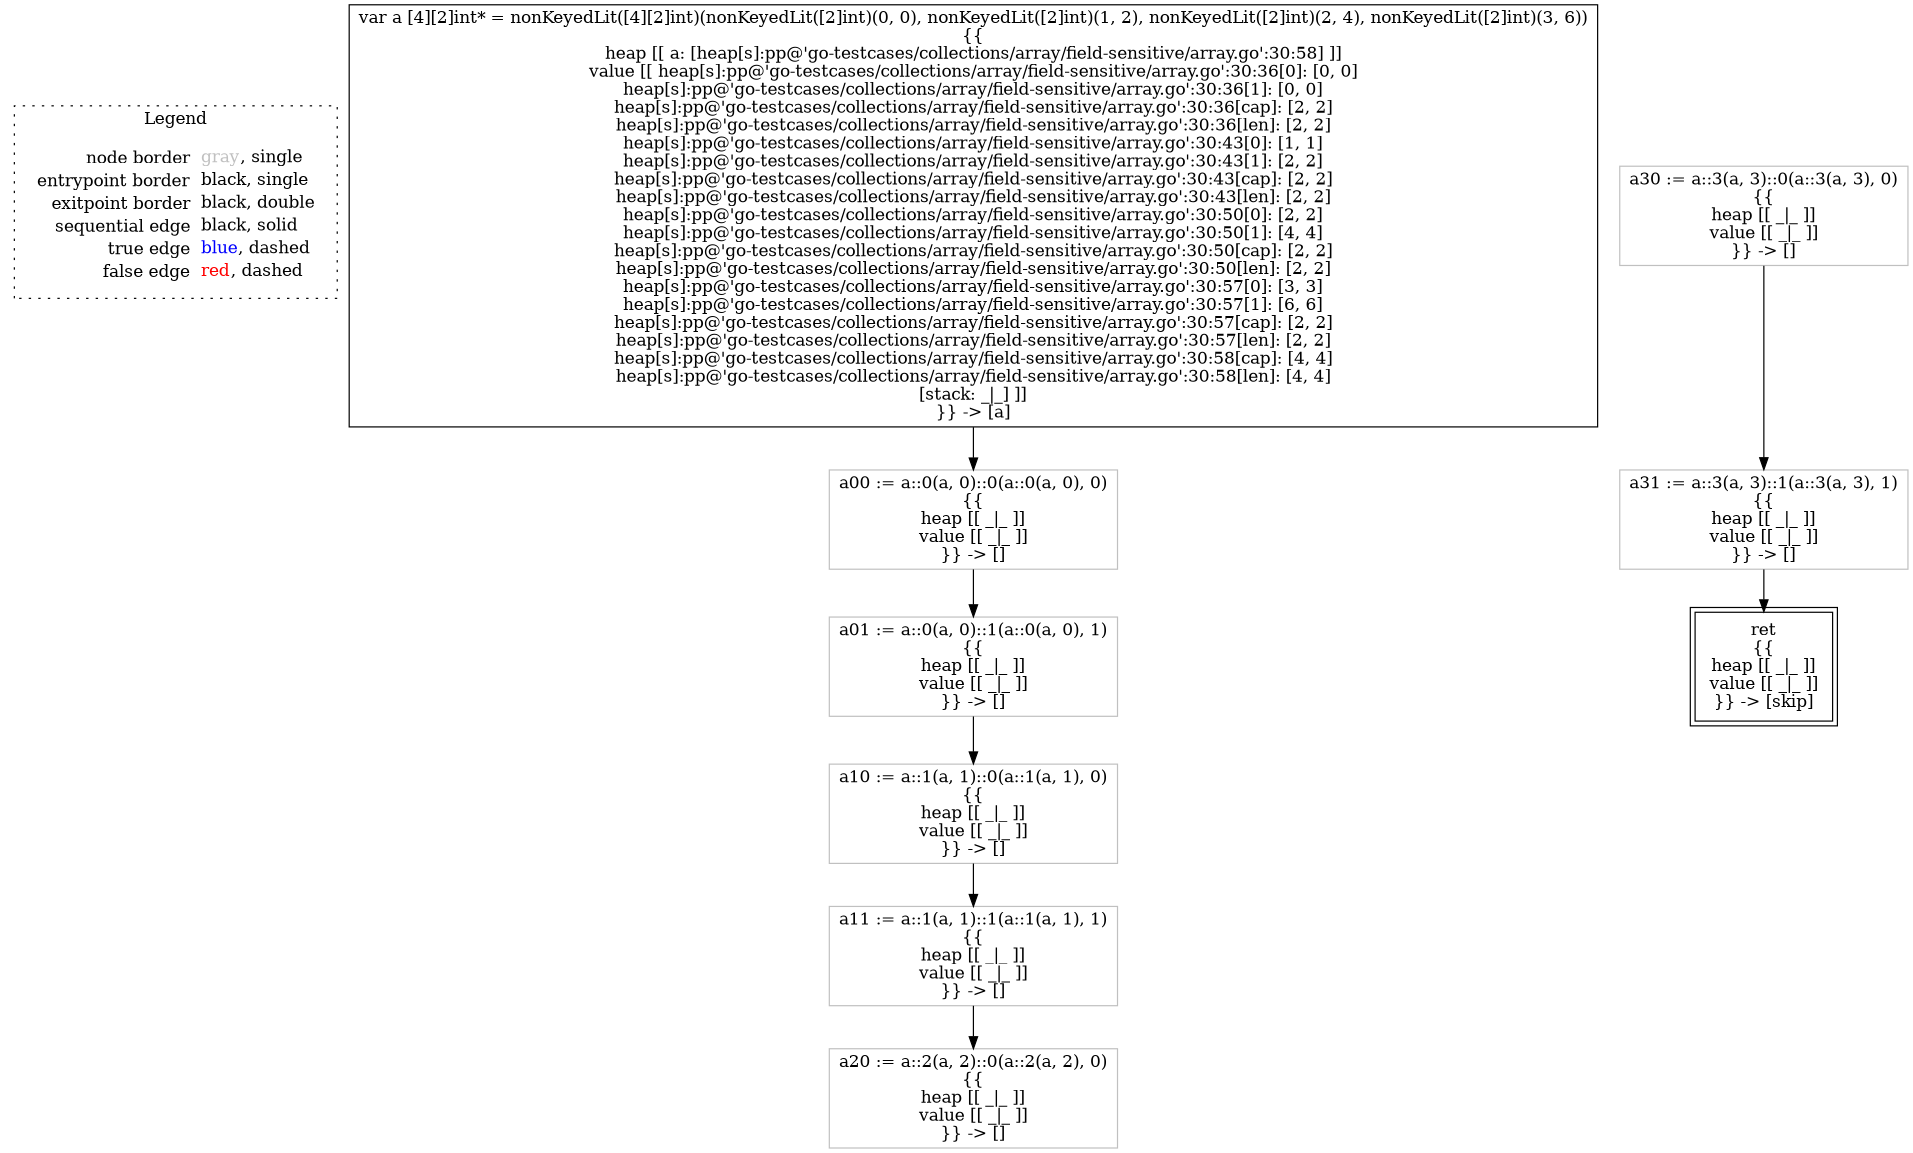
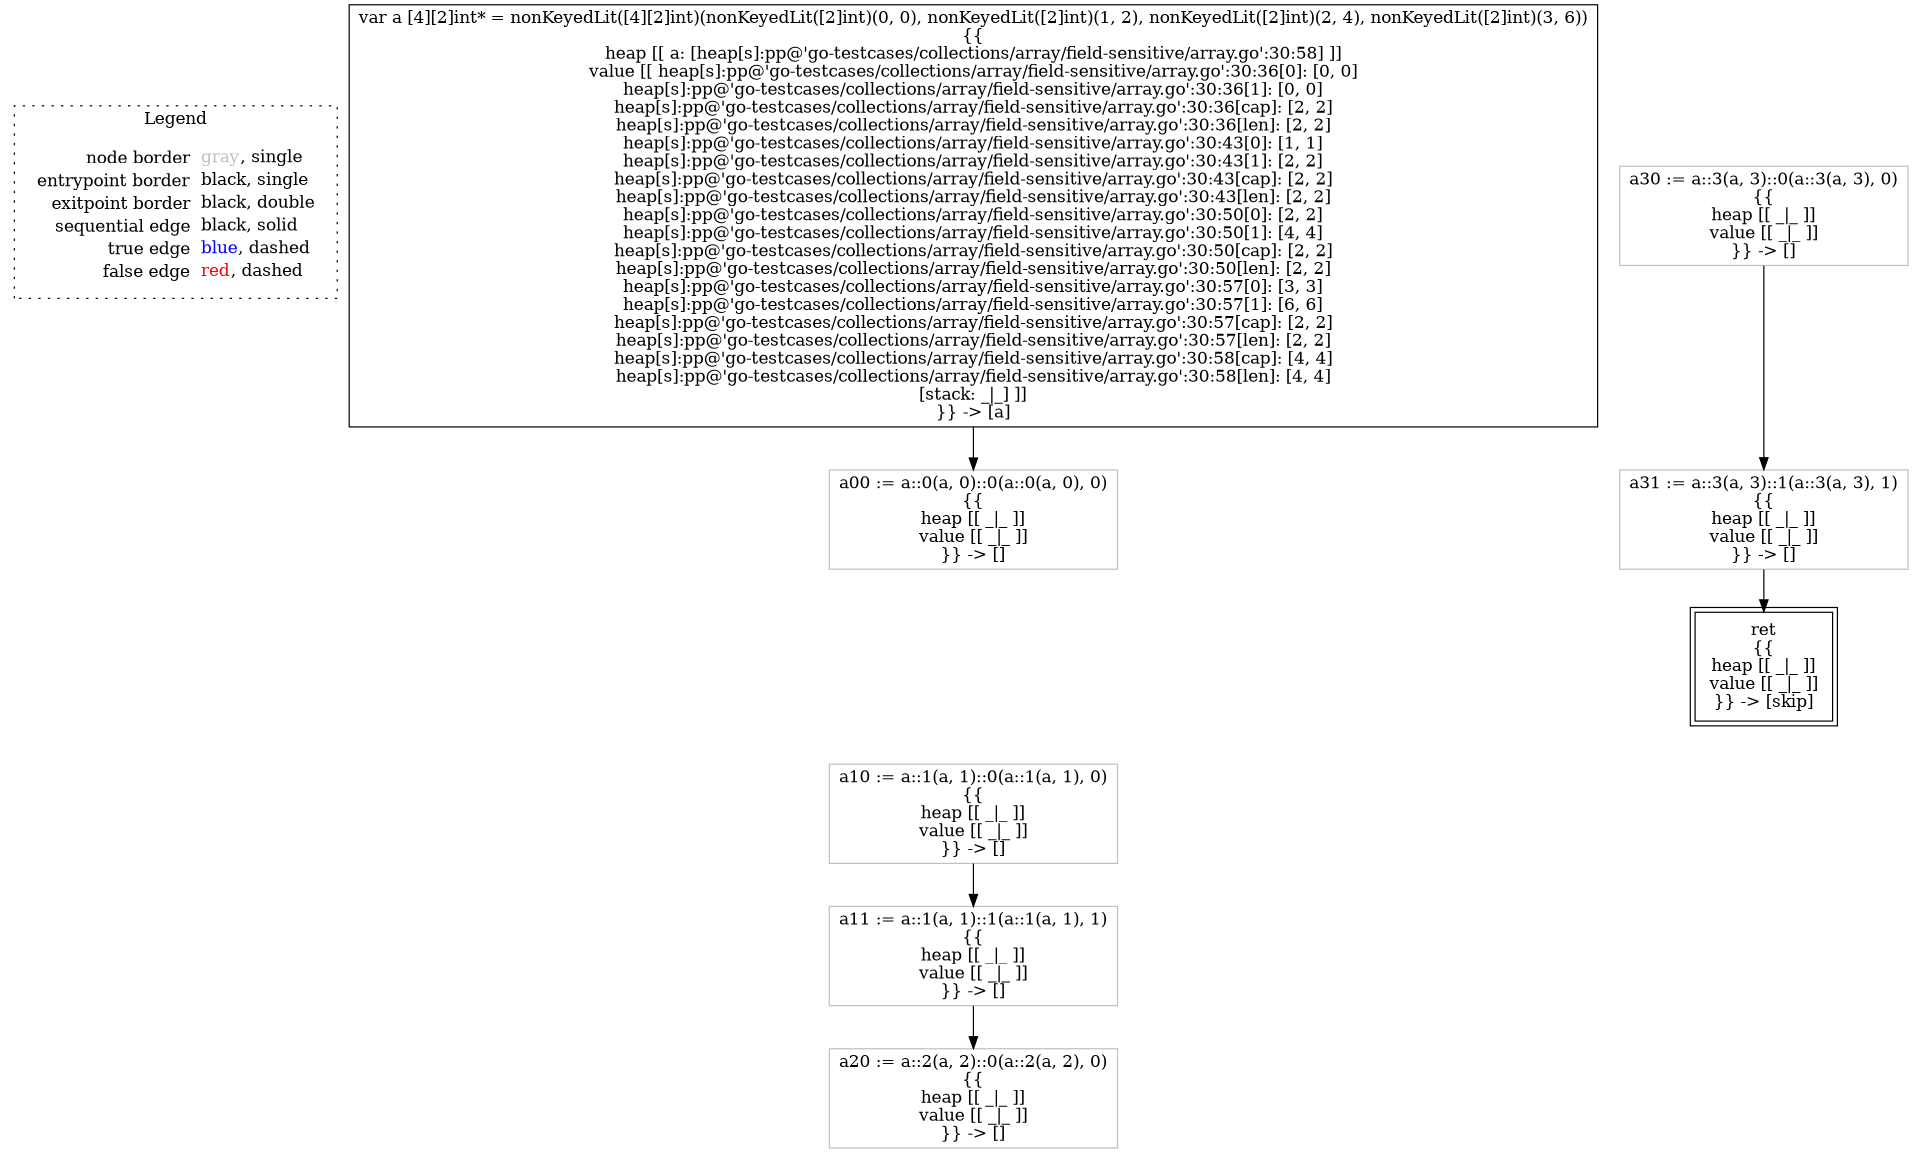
(973, 667) -> none
